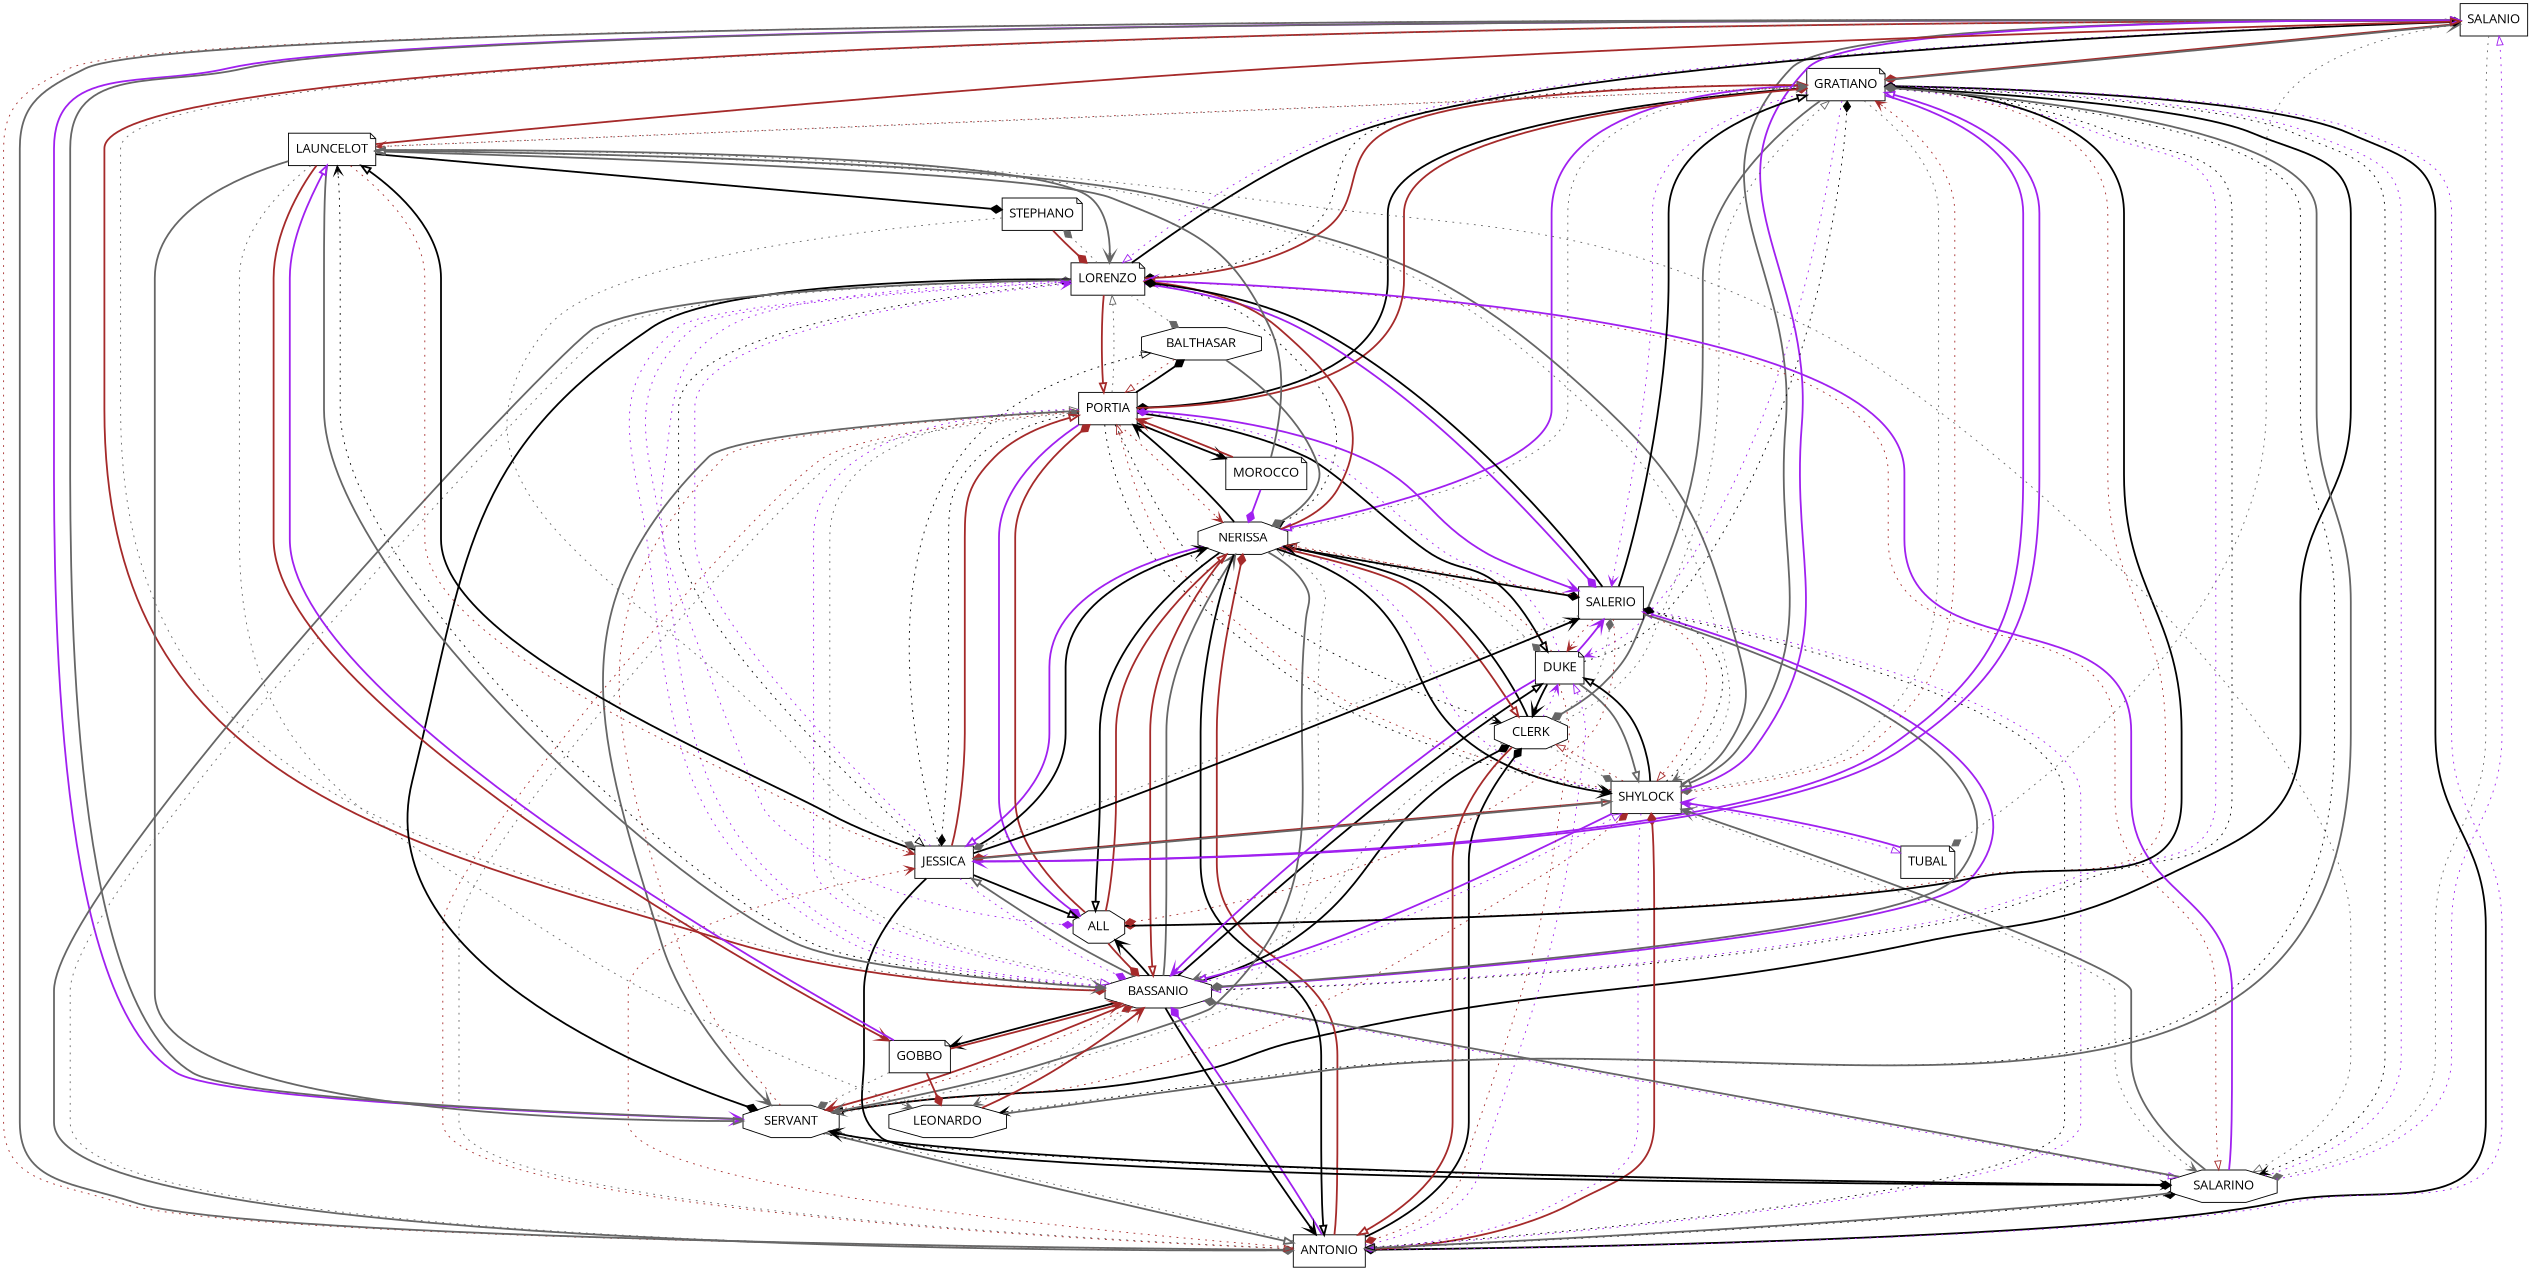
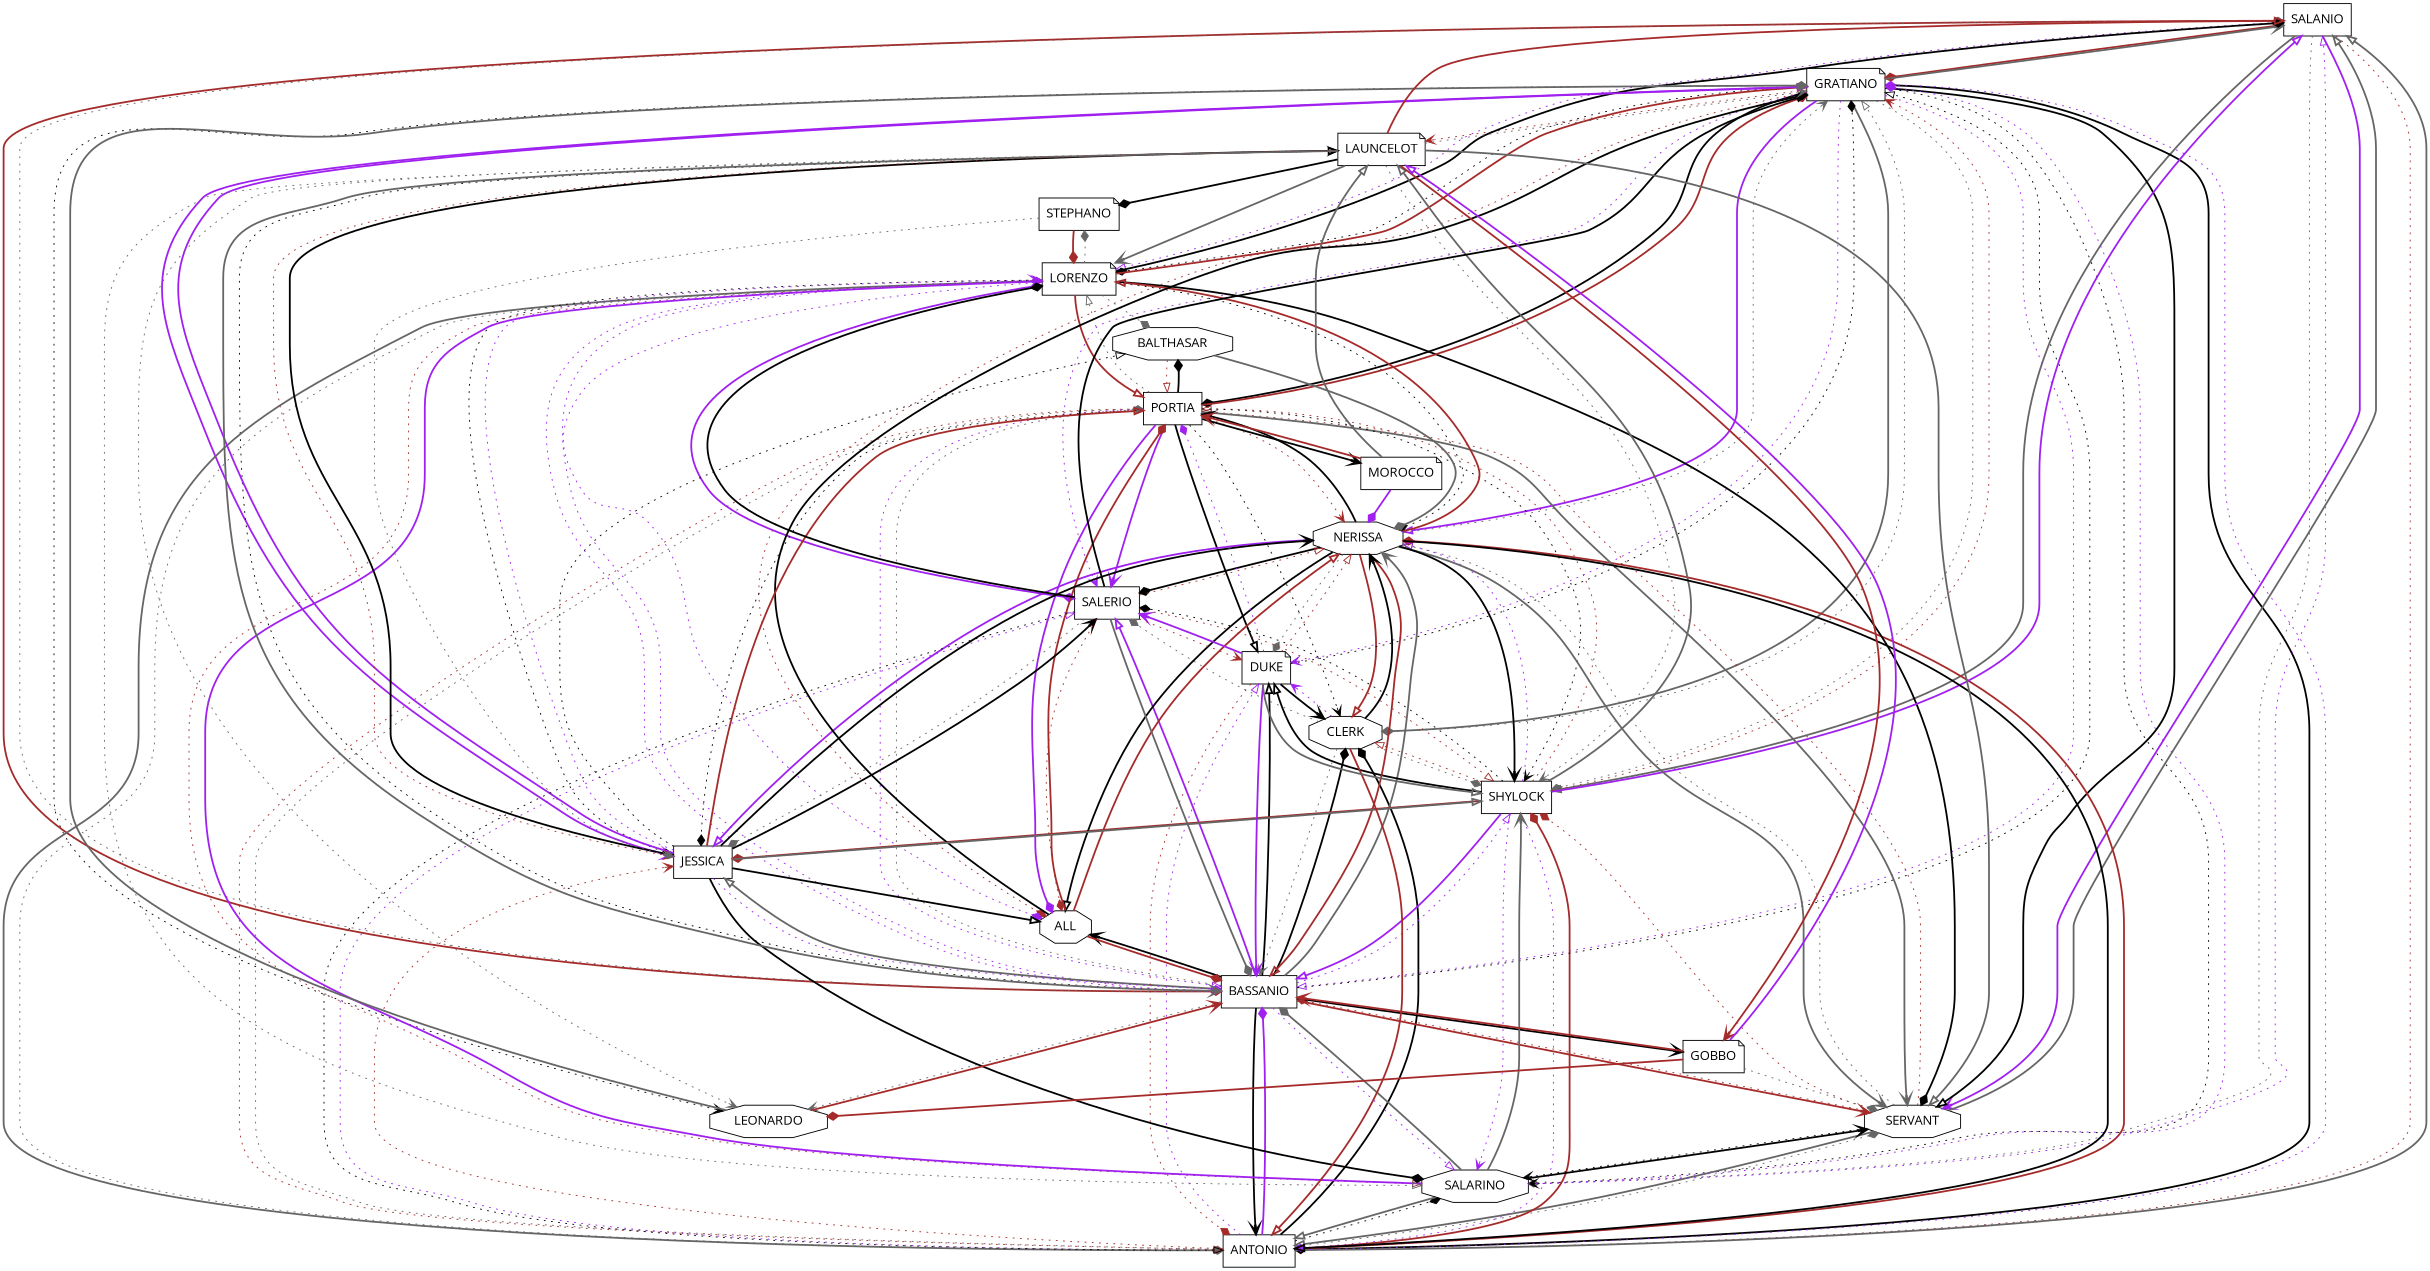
(1928, 862) -> none
(1981, 924) -> (1503, 989)
(1158, 992) -> (1259, 992)
